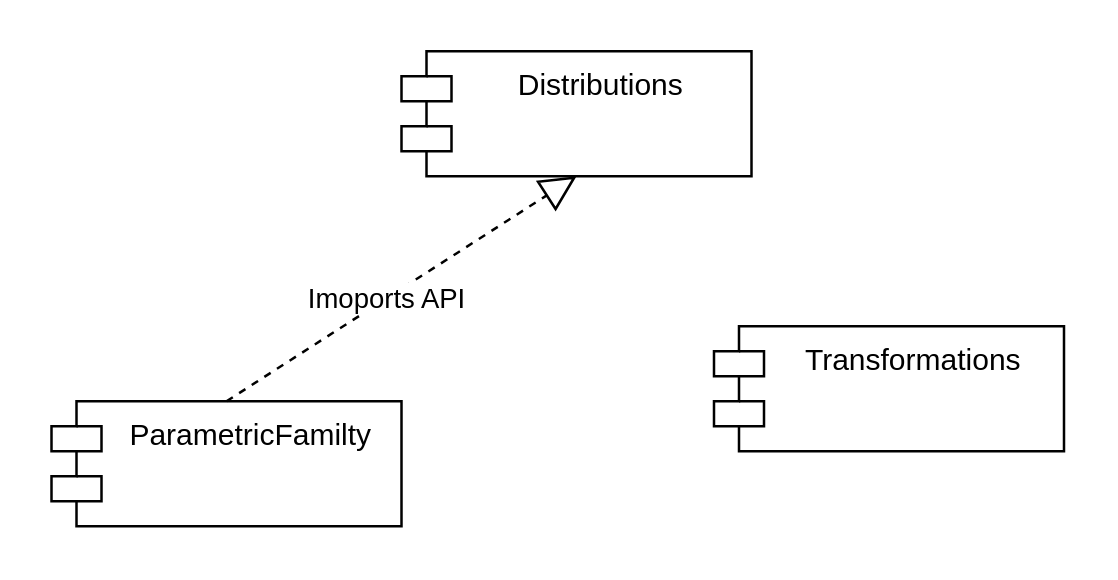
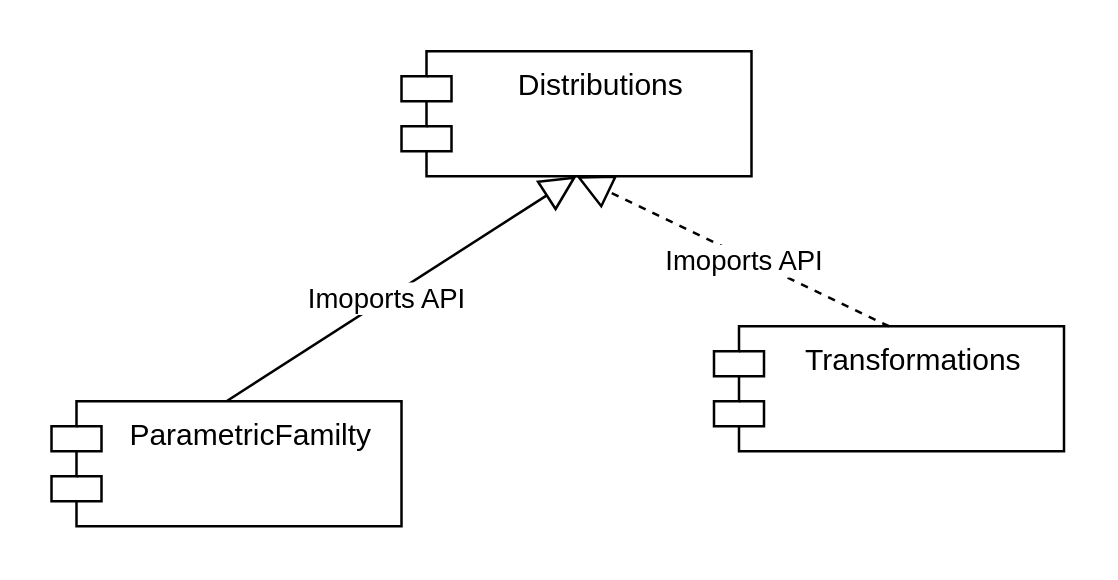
none -> (665, 219)
(477, 240) -> (477, 240)
